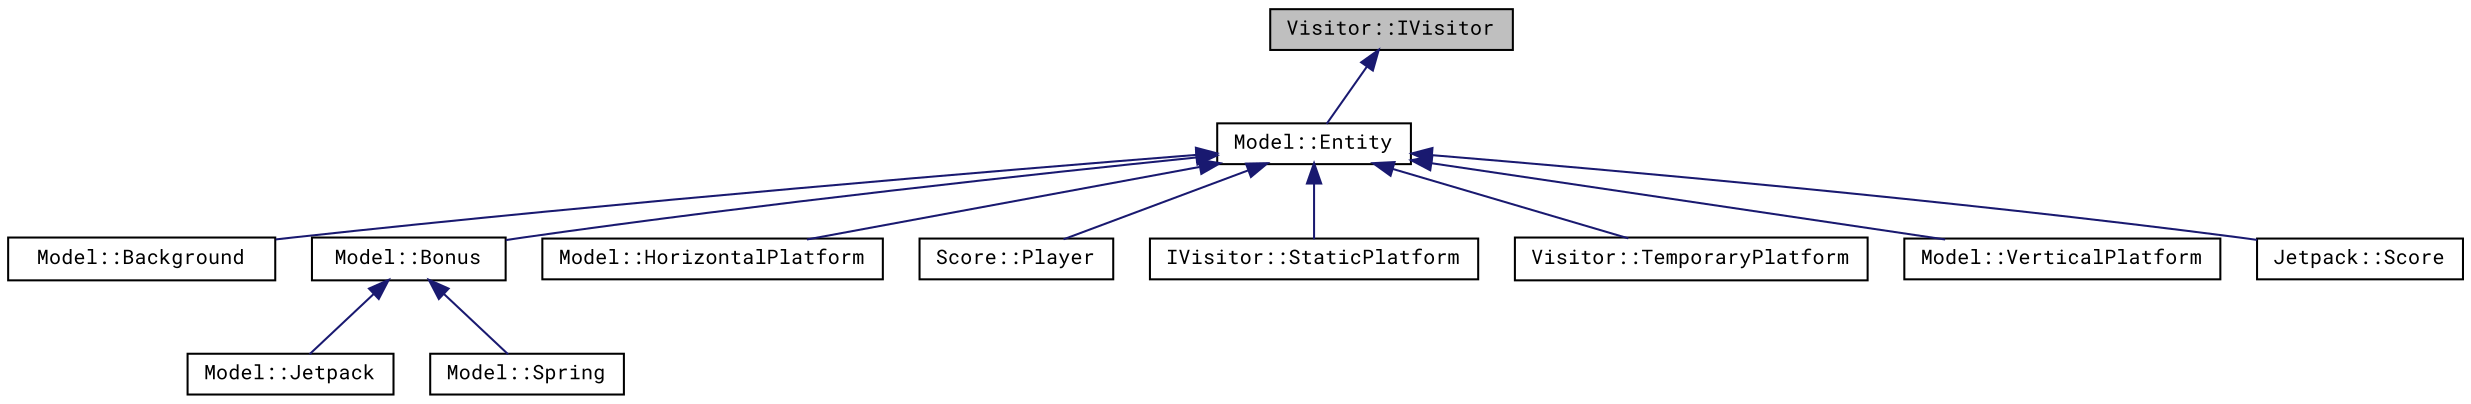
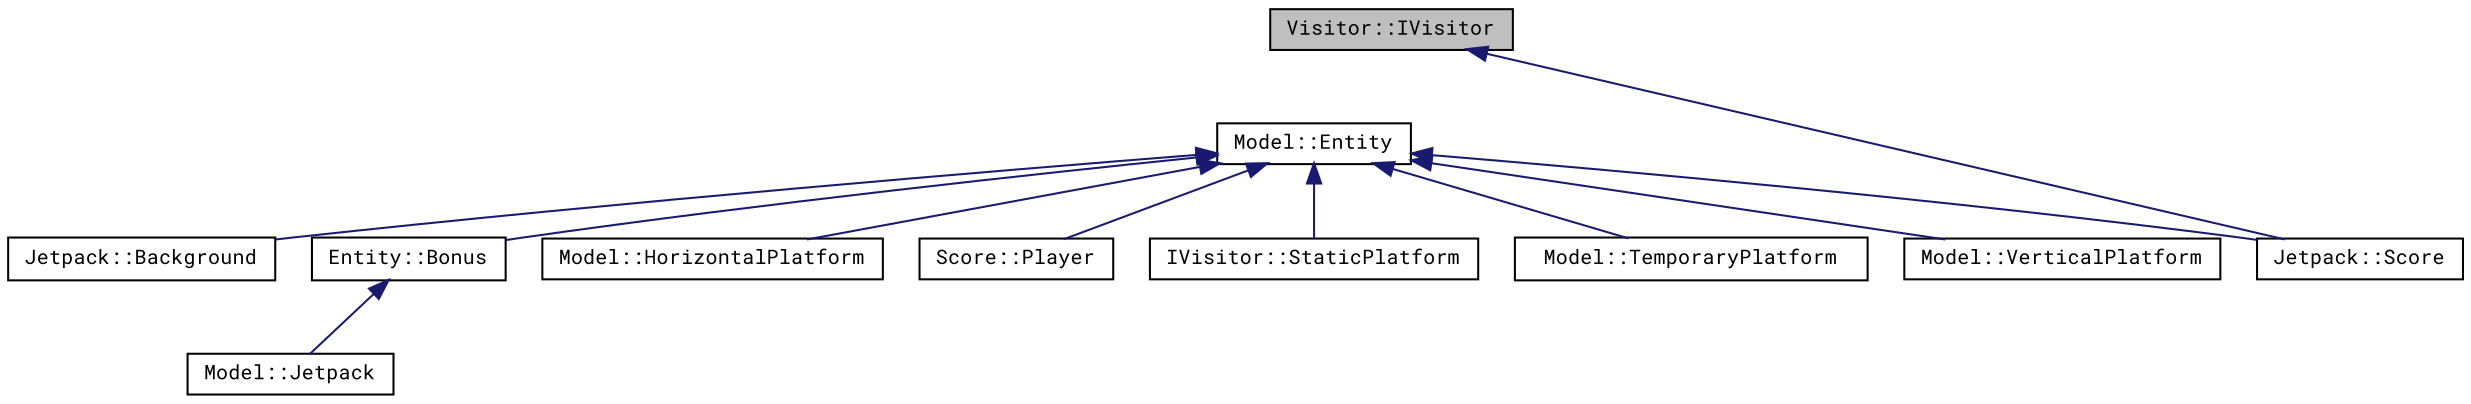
(1347, 95) -> (1886, 147)
(142, 259) -> (142, 259)
(409, 259) -> (409, 259)
(1691, 259) -> (1691, 259)
(527, 374) -> none
